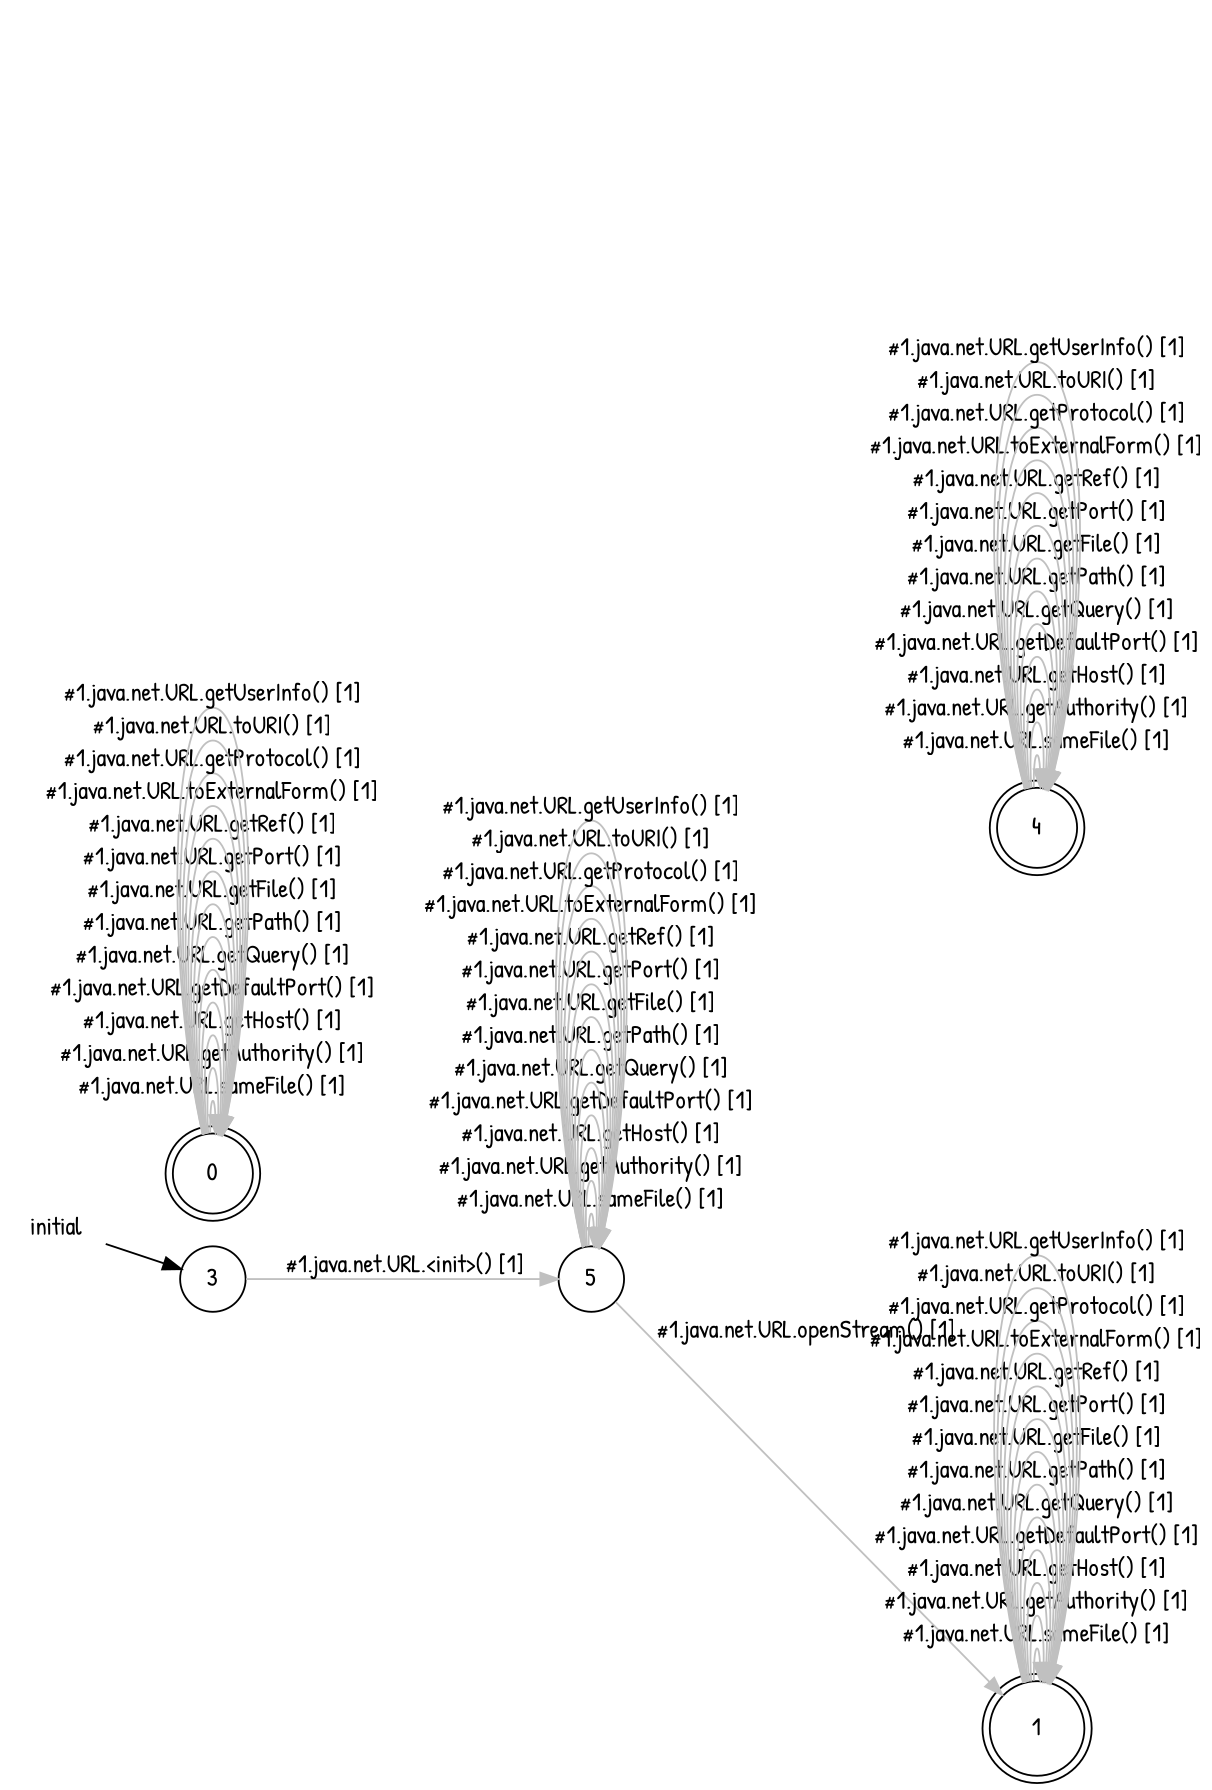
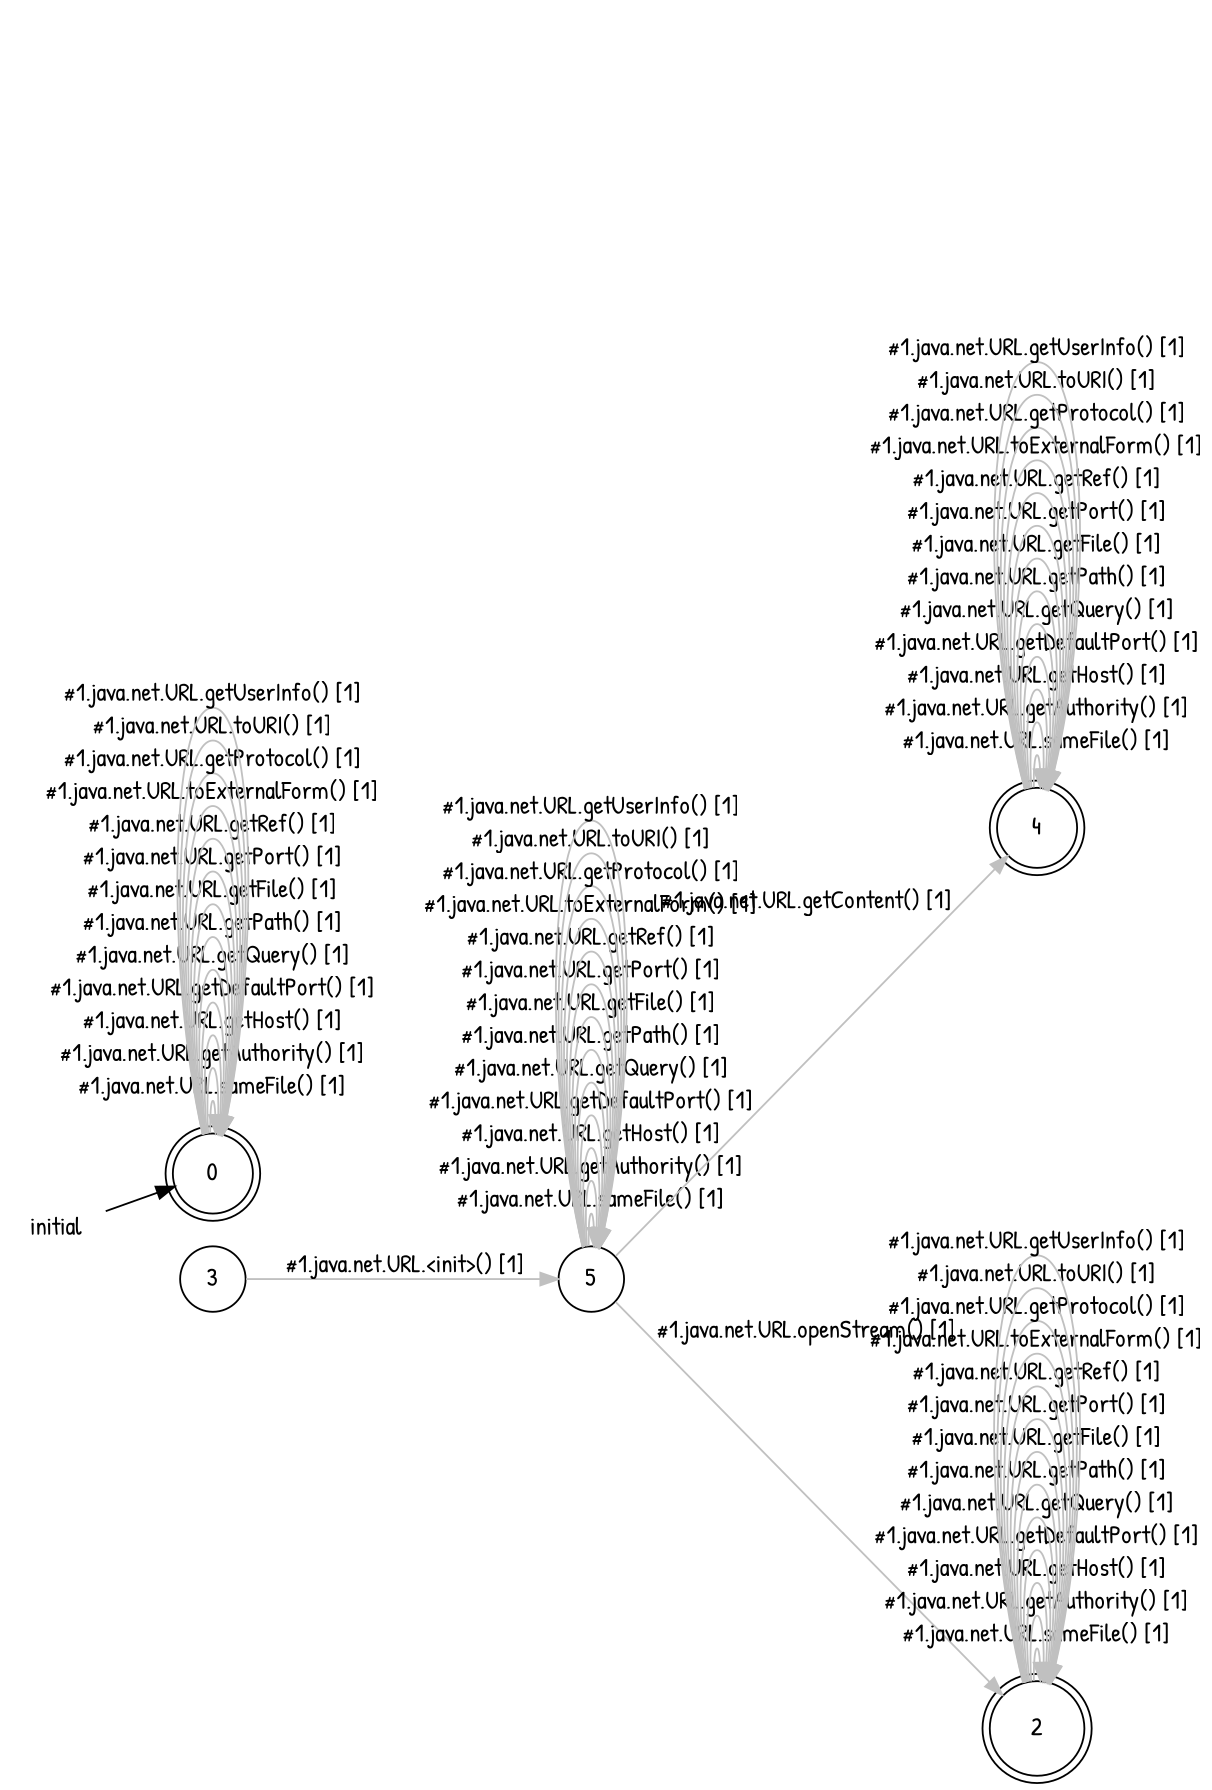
none -> (805, 1063)
(135, 1254) -> (132, 1202)
(1037, 1728) -> (1037, 1728)
